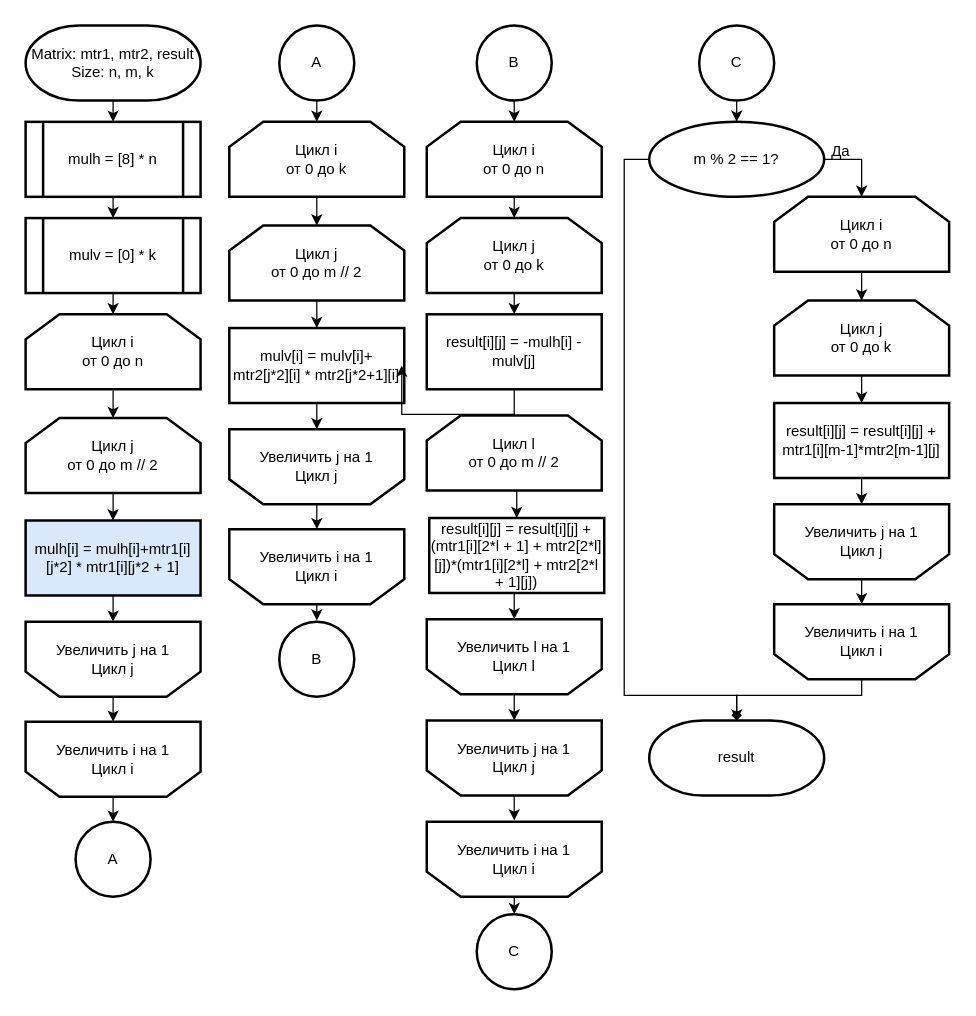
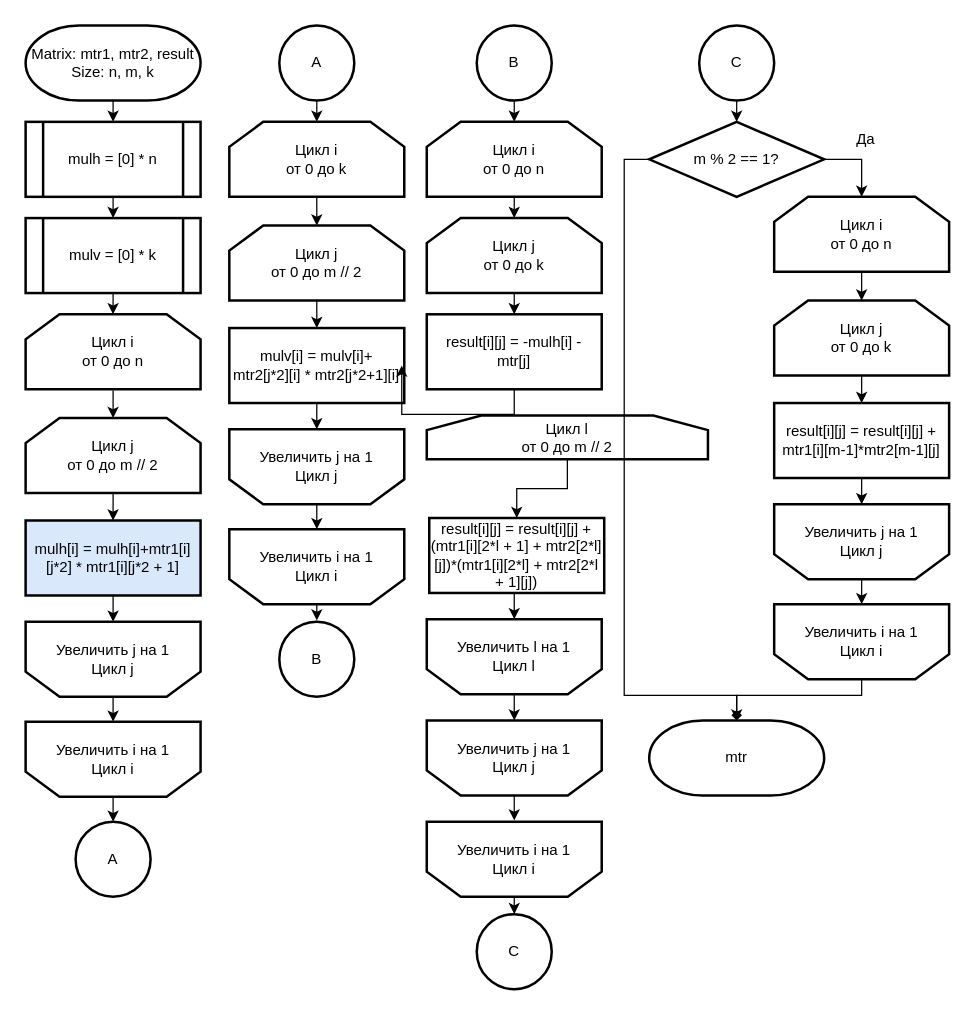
(840, 152) -> (865, 139)
(113, 159) -> (113, 159)
(737, 159) -> (737, 159)
(514, 352) -> (514, 352)
(514, 453) -> (568, 438)
(737, 758) -> (737, 758)
